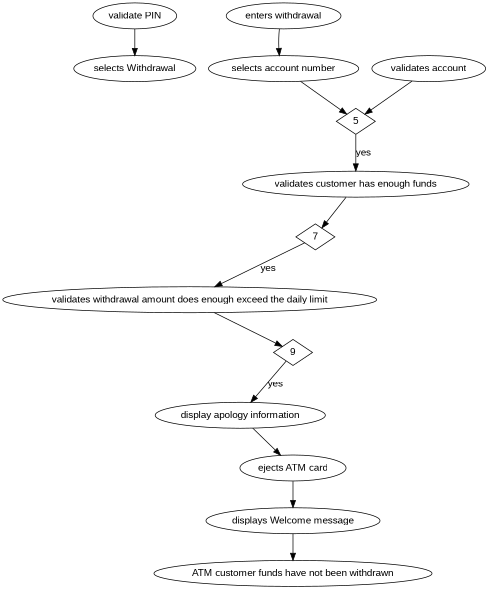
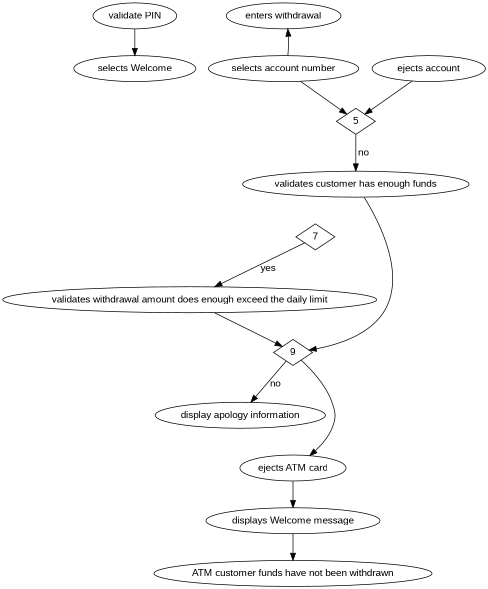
(279, 39) -> (288, 46)
(135, 69) -> (135, 69)
(429, 69) -> (429, 69)
(364, 153) -> (364, 153)
(336, 210) -> (391, 292)
(276, 384) -> (276, 384)
(264, 439) -> (332, 403)
